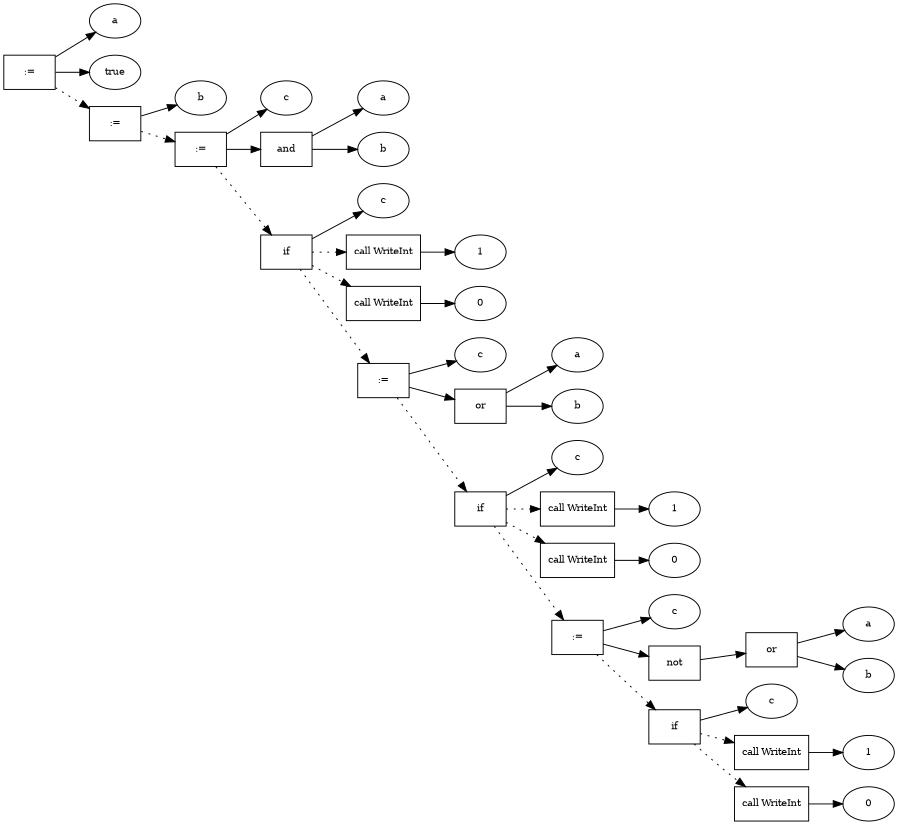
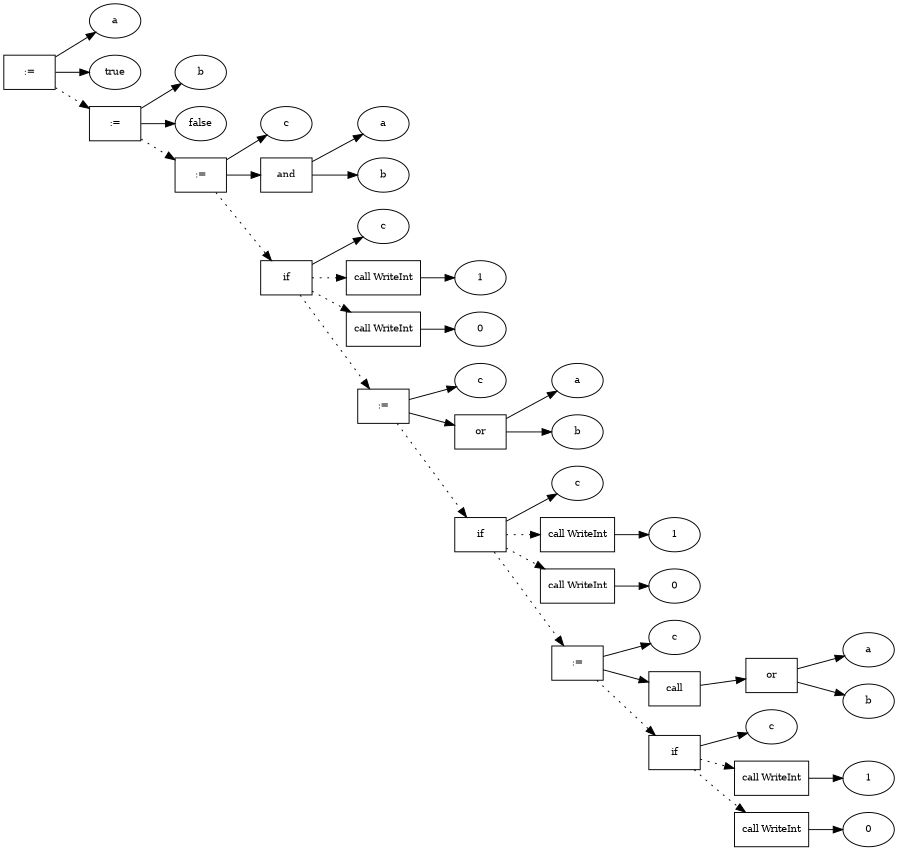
none -> (201, 124)
(675, 663) -> (675, 689)
